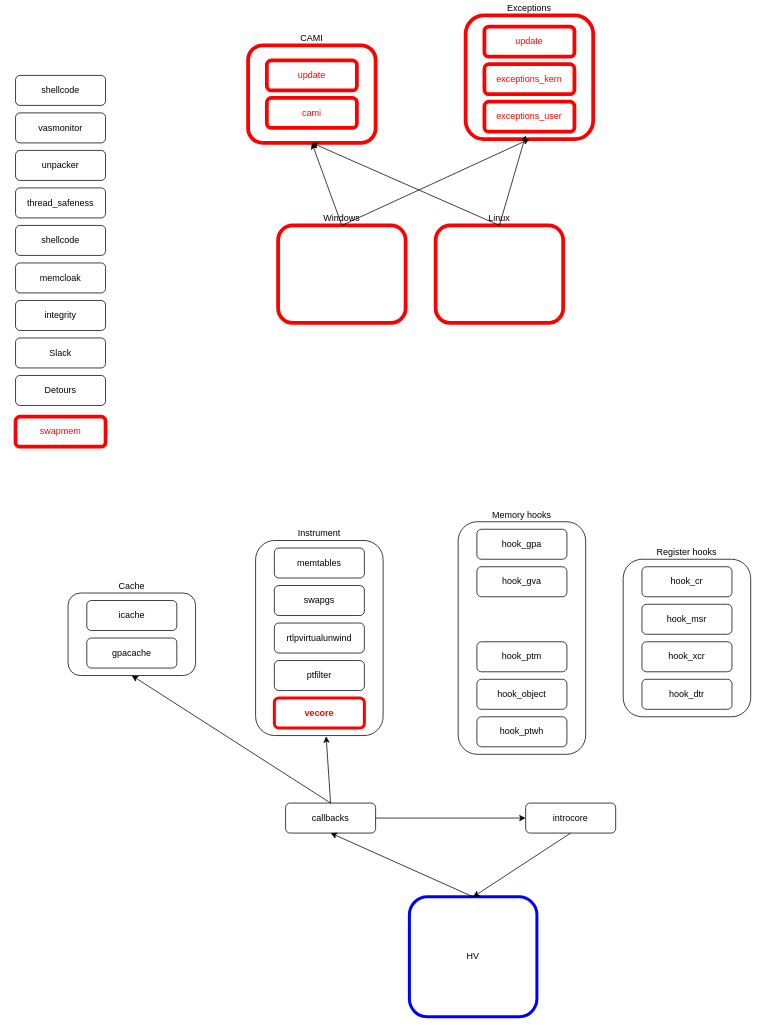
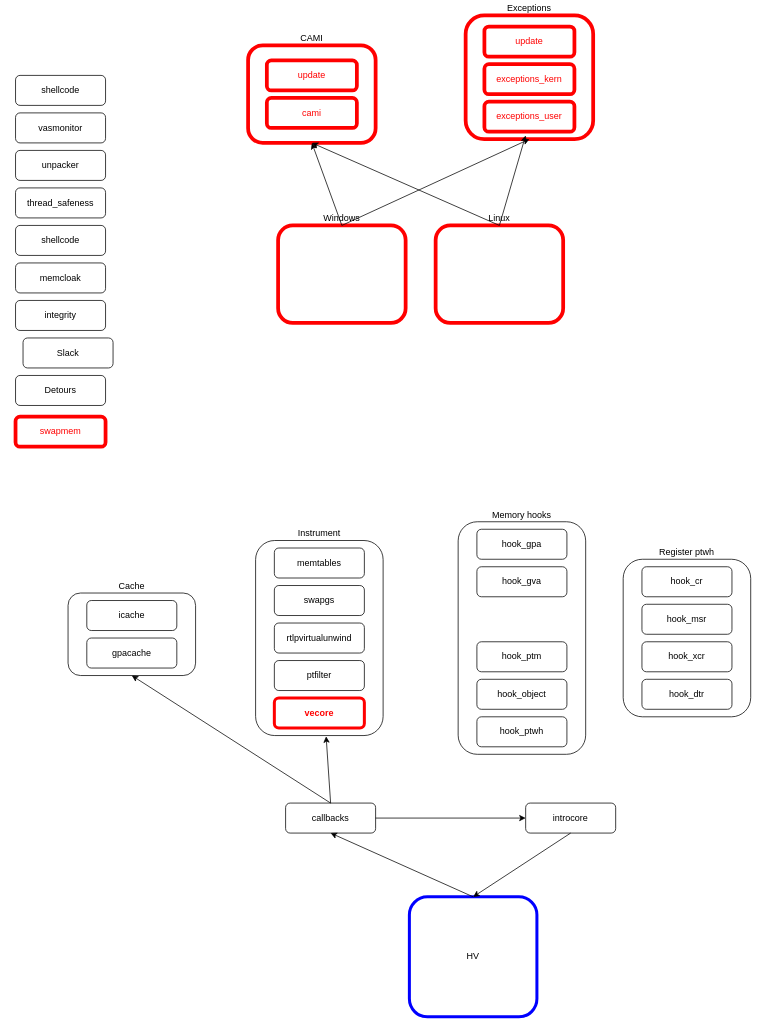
(60, 353) -> (68, 353)
(687, 551) -> (687, 551)
